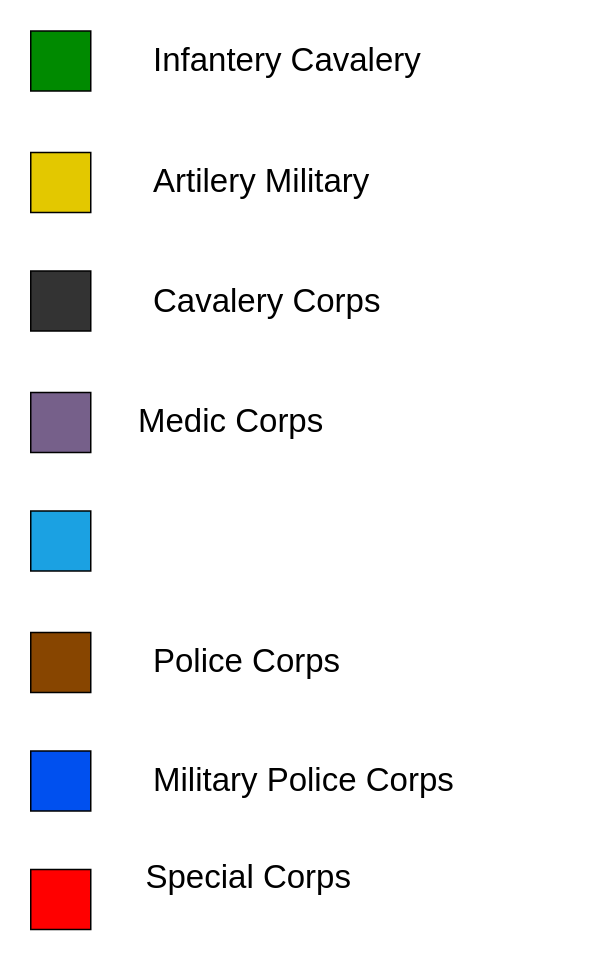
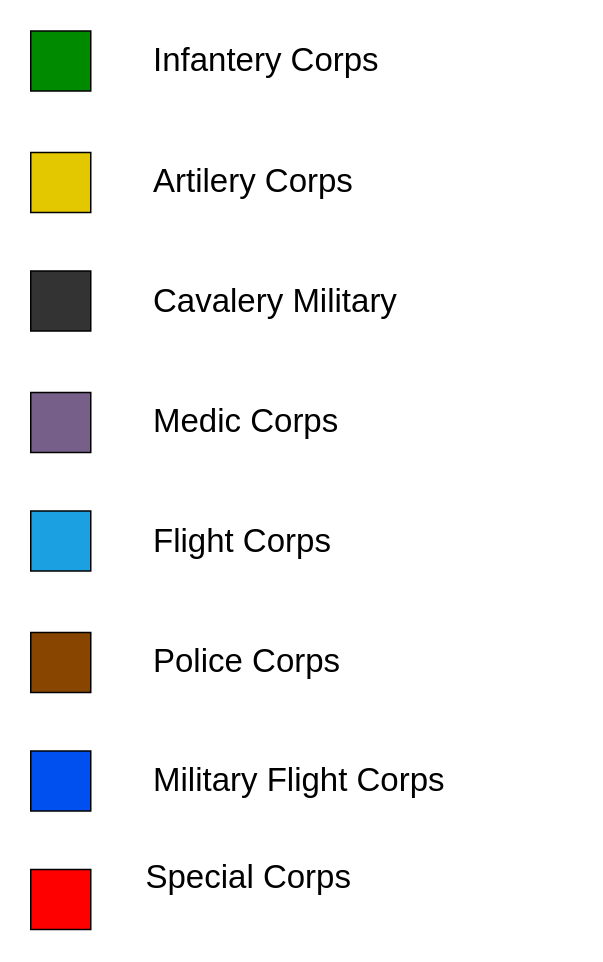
(240, 61) -> (227, 61)
(225, 182) -> (217, 182)
(220, 302) -> (228, 302)
(346, 422) -> (361, 422)
none -> (361, 542)
(243, 781) -> (243, 781)
